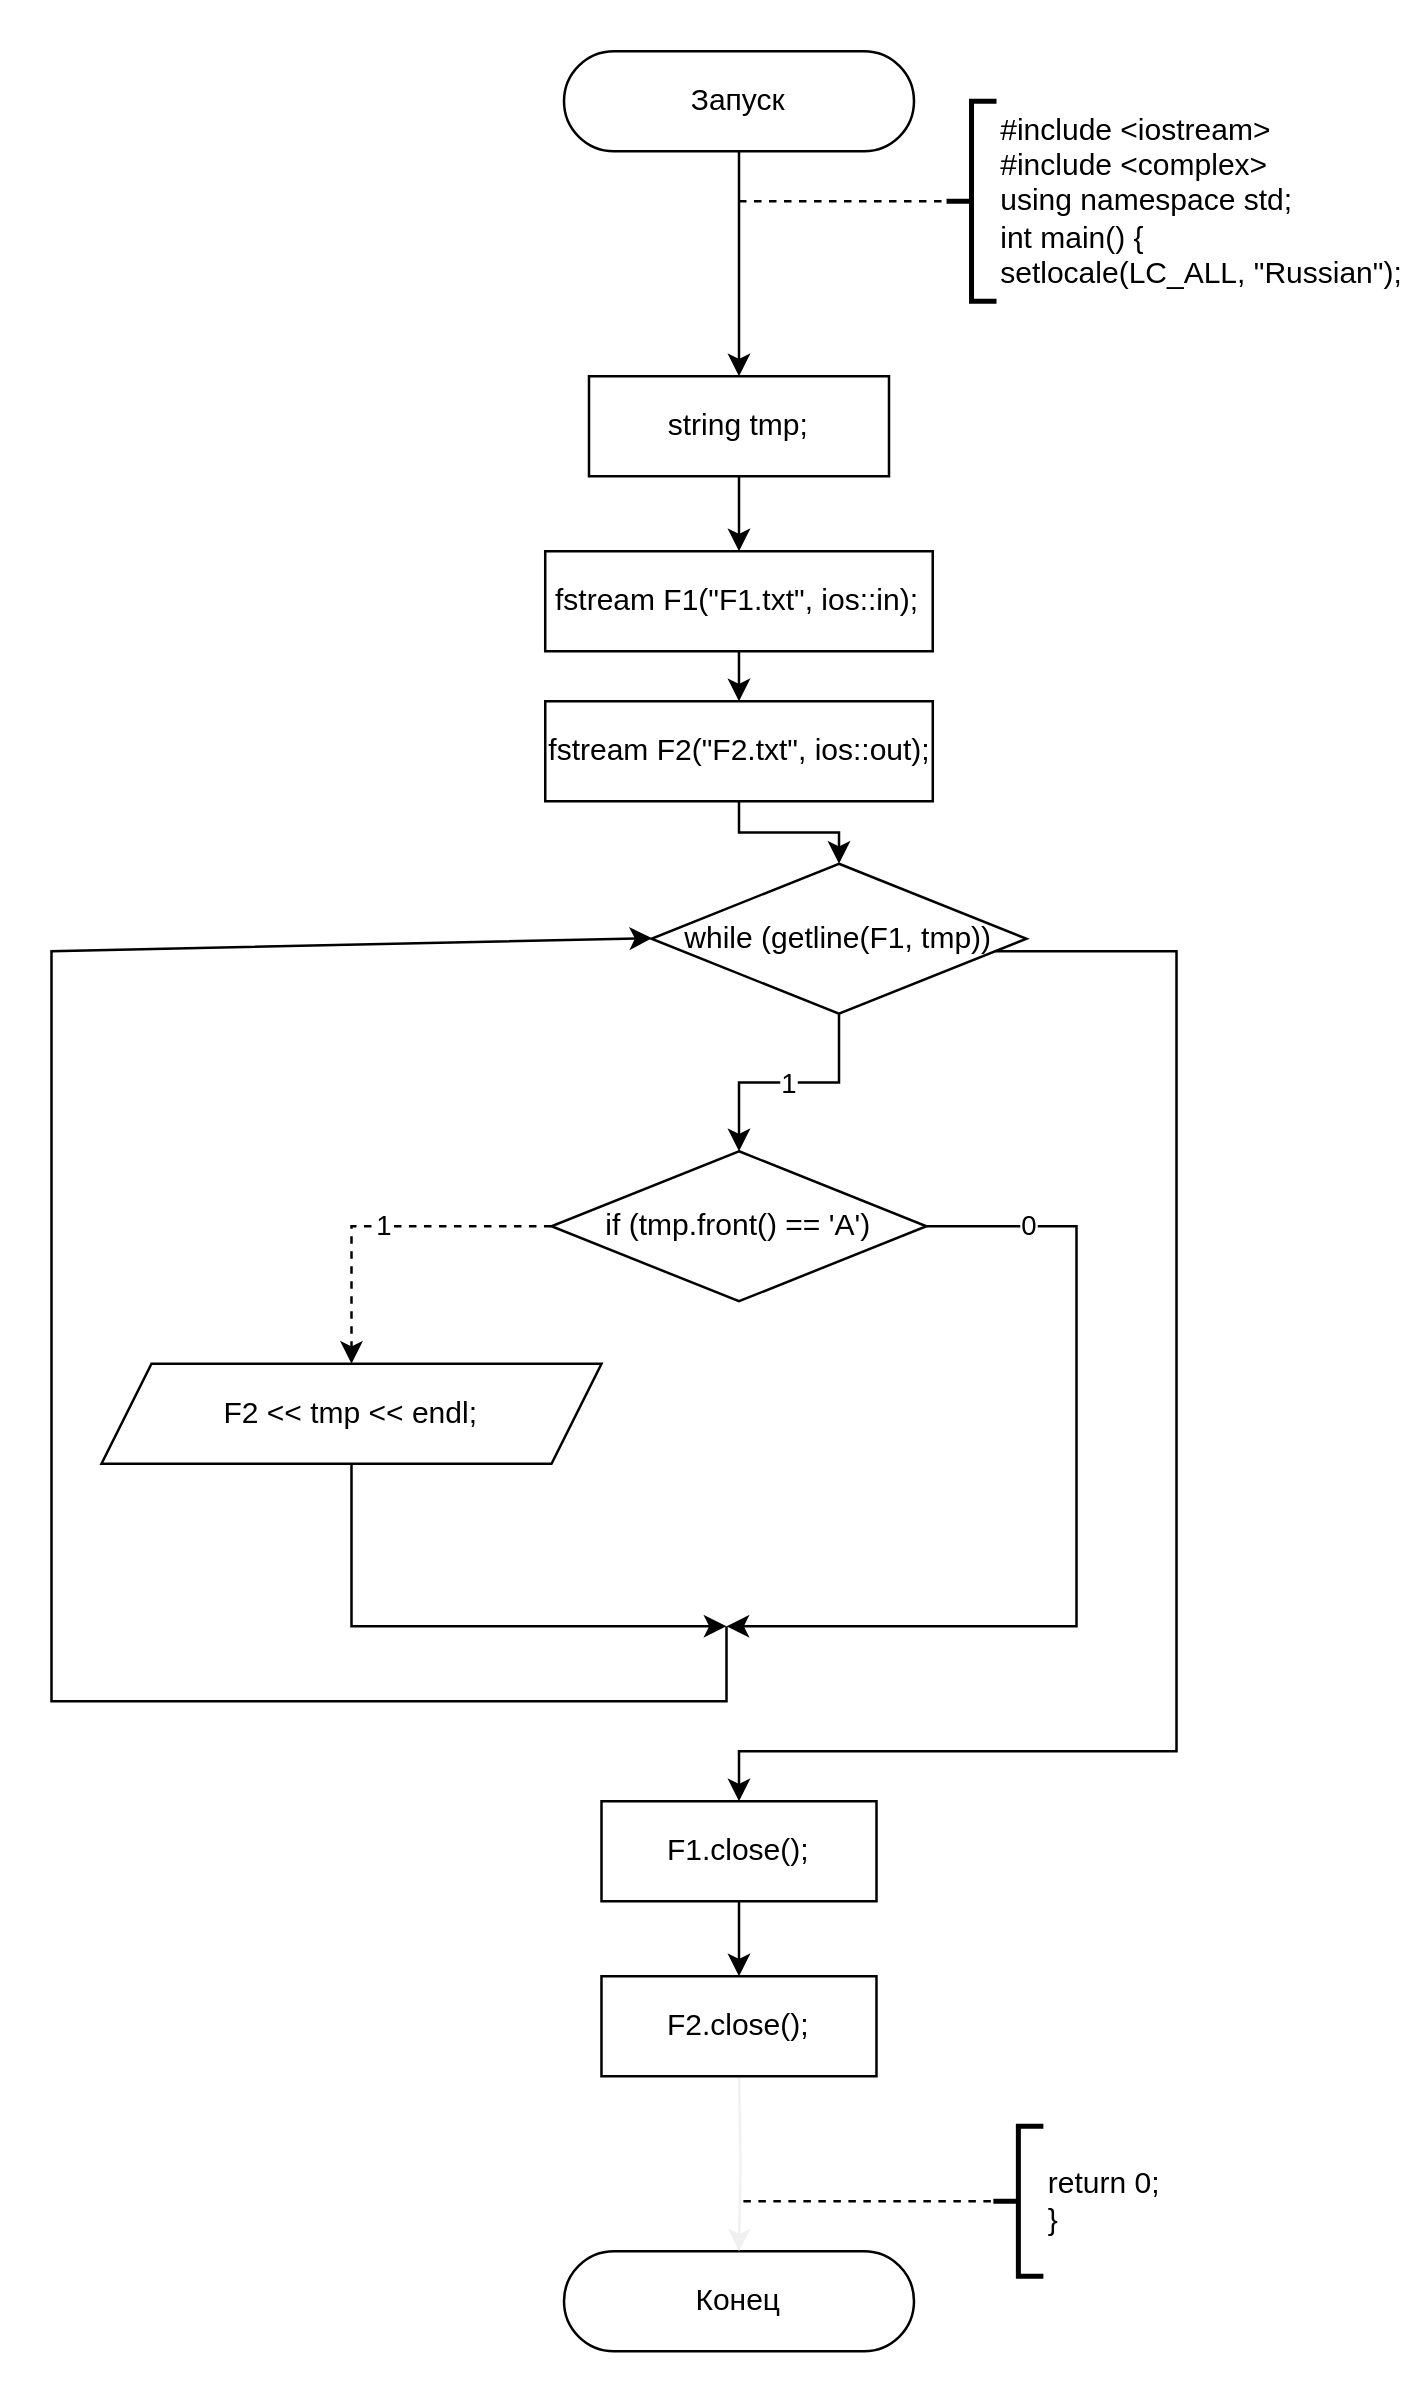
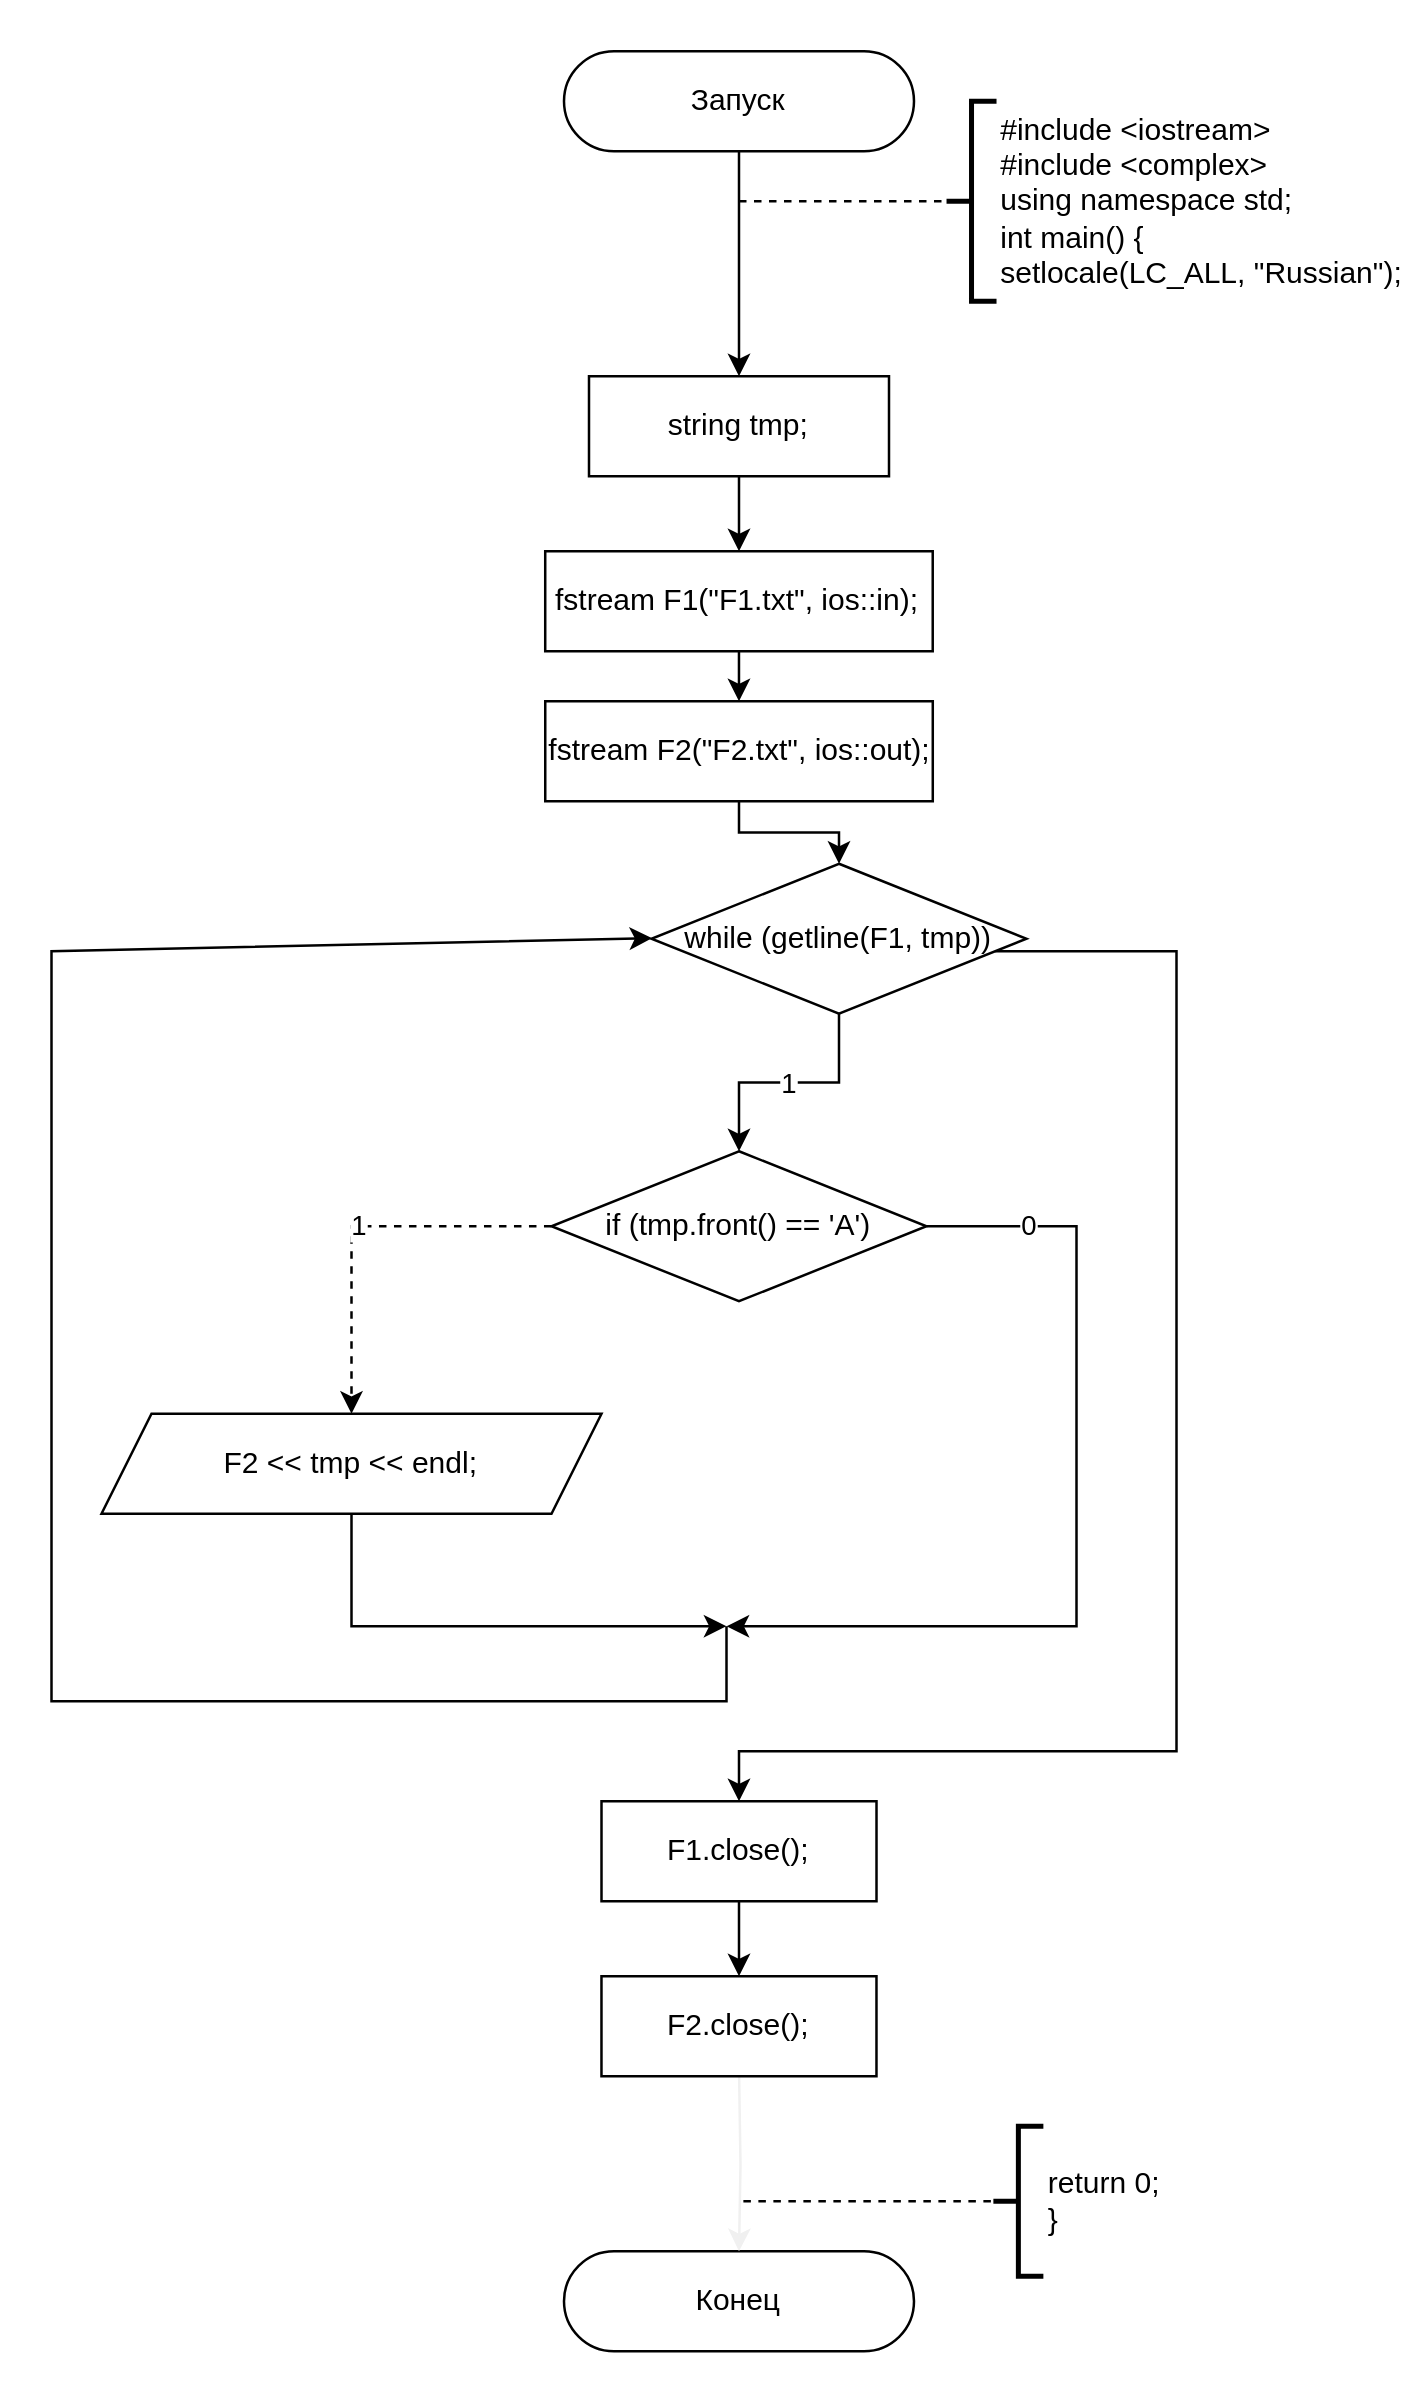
(351, 1414) -> (351, 1464)
